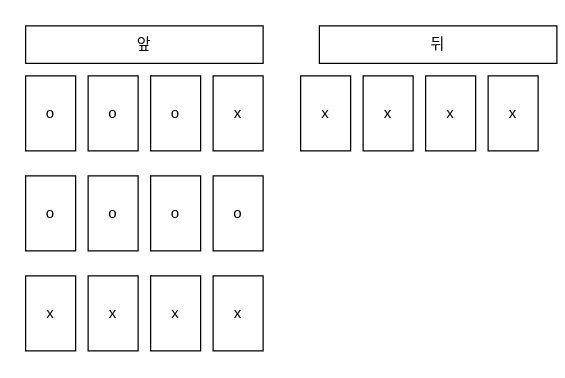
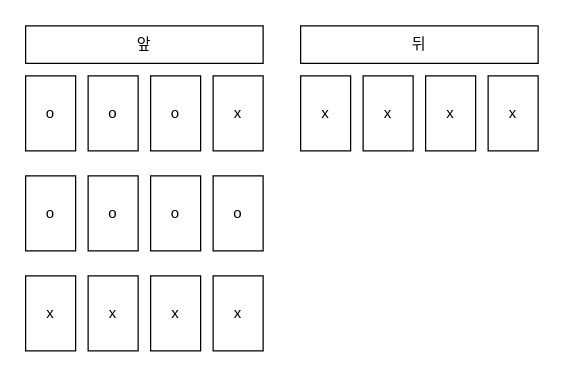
(438, 44) -> (419, 44)
